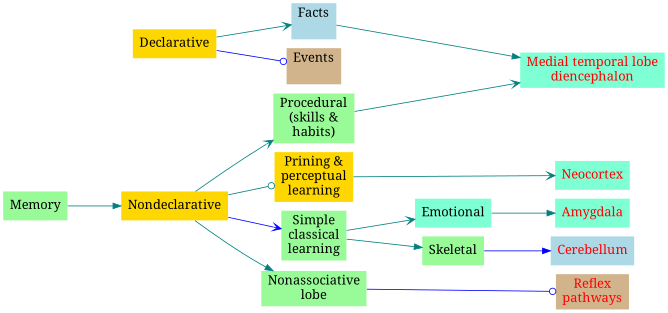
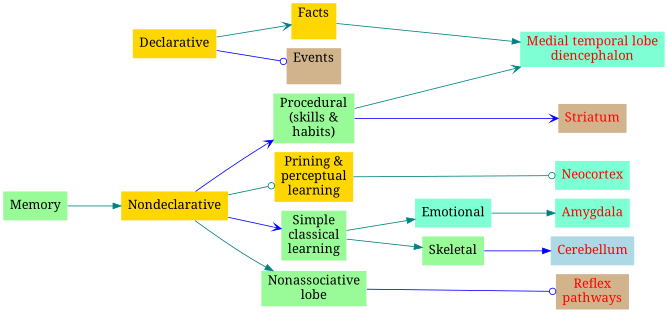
(314, 21) -> (314, 21)
none -> (592, 118)
(230, 167) -> (230, 167)
(450, 176) -> (451, 176)
(377, 225) -> (377, 225)
